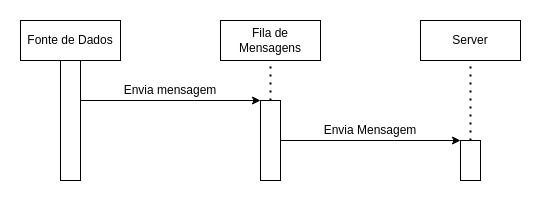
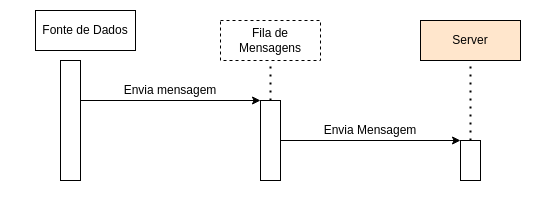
(71, 41) -> (86, 31)
(271, 41) -> (271, 41)
(471, 41) -> (471, 41)
